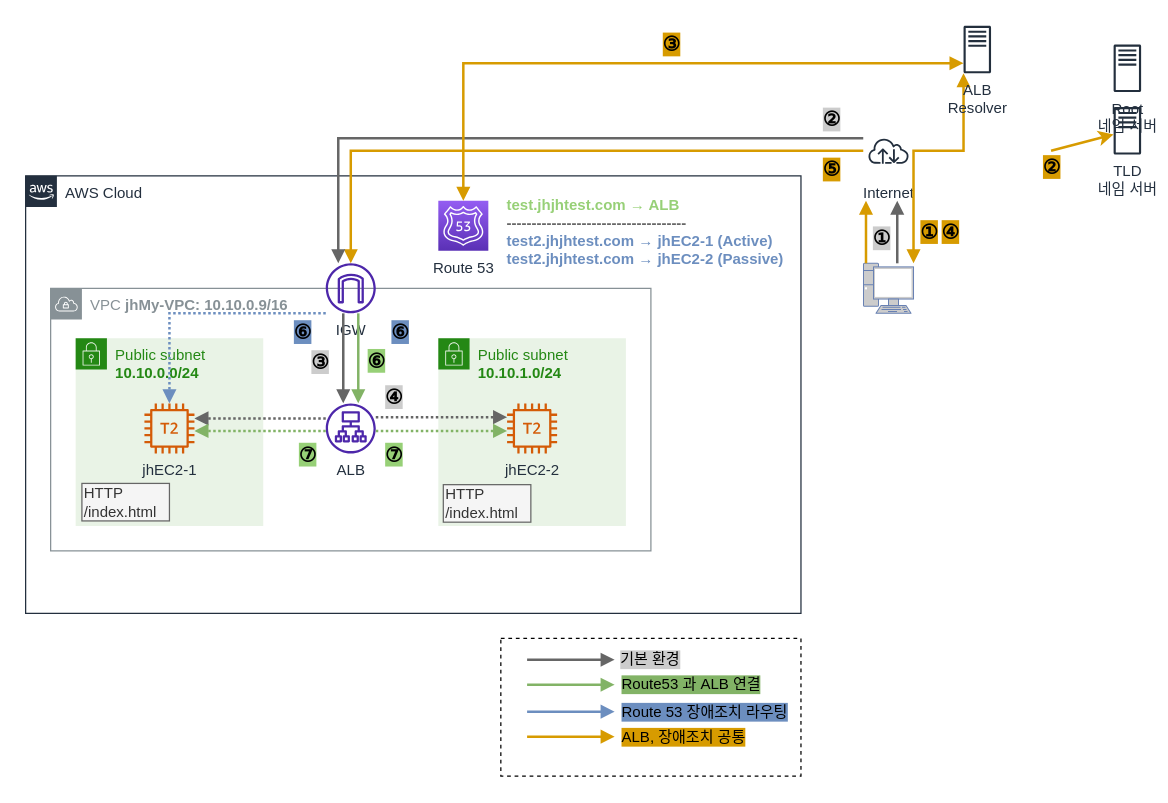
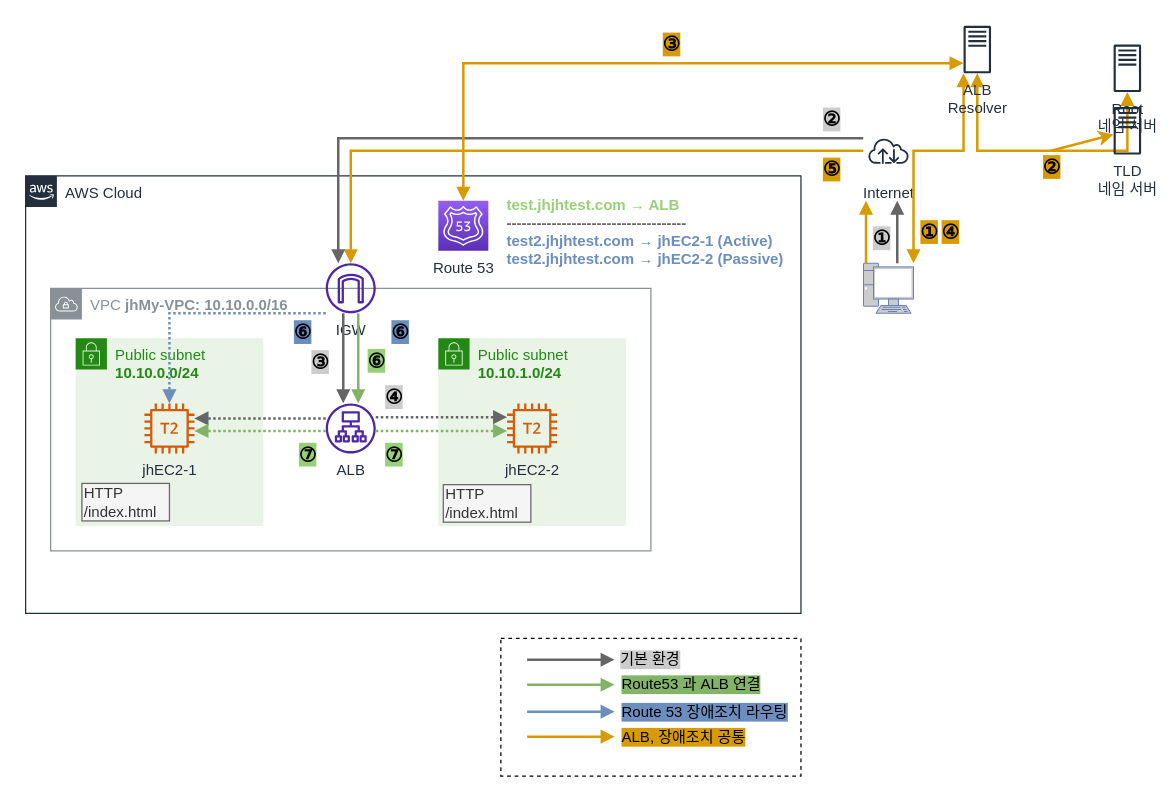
none -> (1042, 151)
(188, 306) -> (188, 306)
